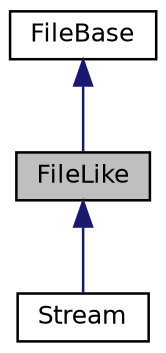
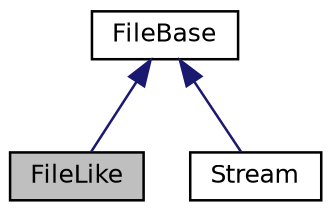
(83, 260) -> (218, 117)
